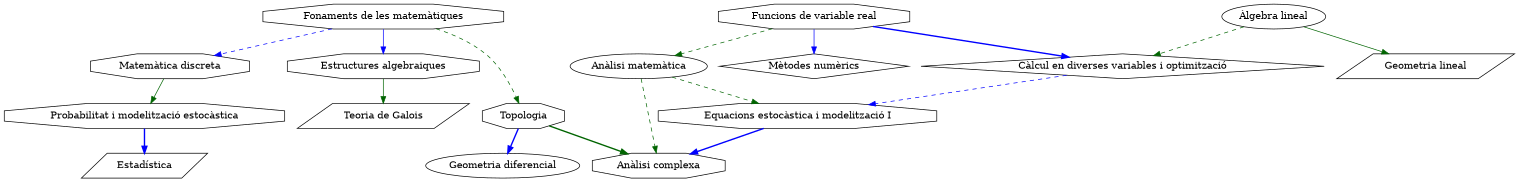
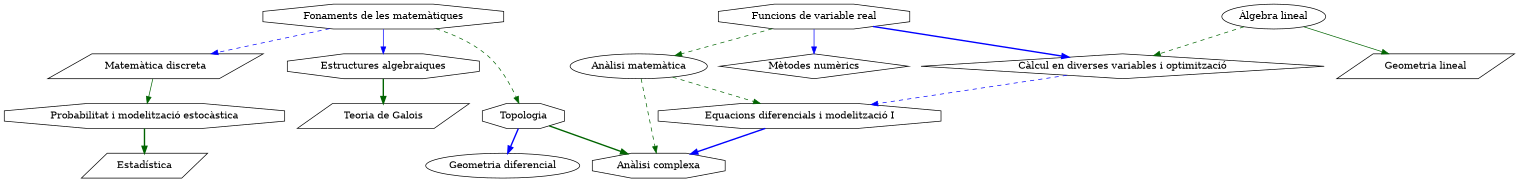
(170, 66) -> (156, 66)
(383, 88) -> (383, 88)
(797, 116) -> (800, 116)
(144, 137) -> (144, 137)
